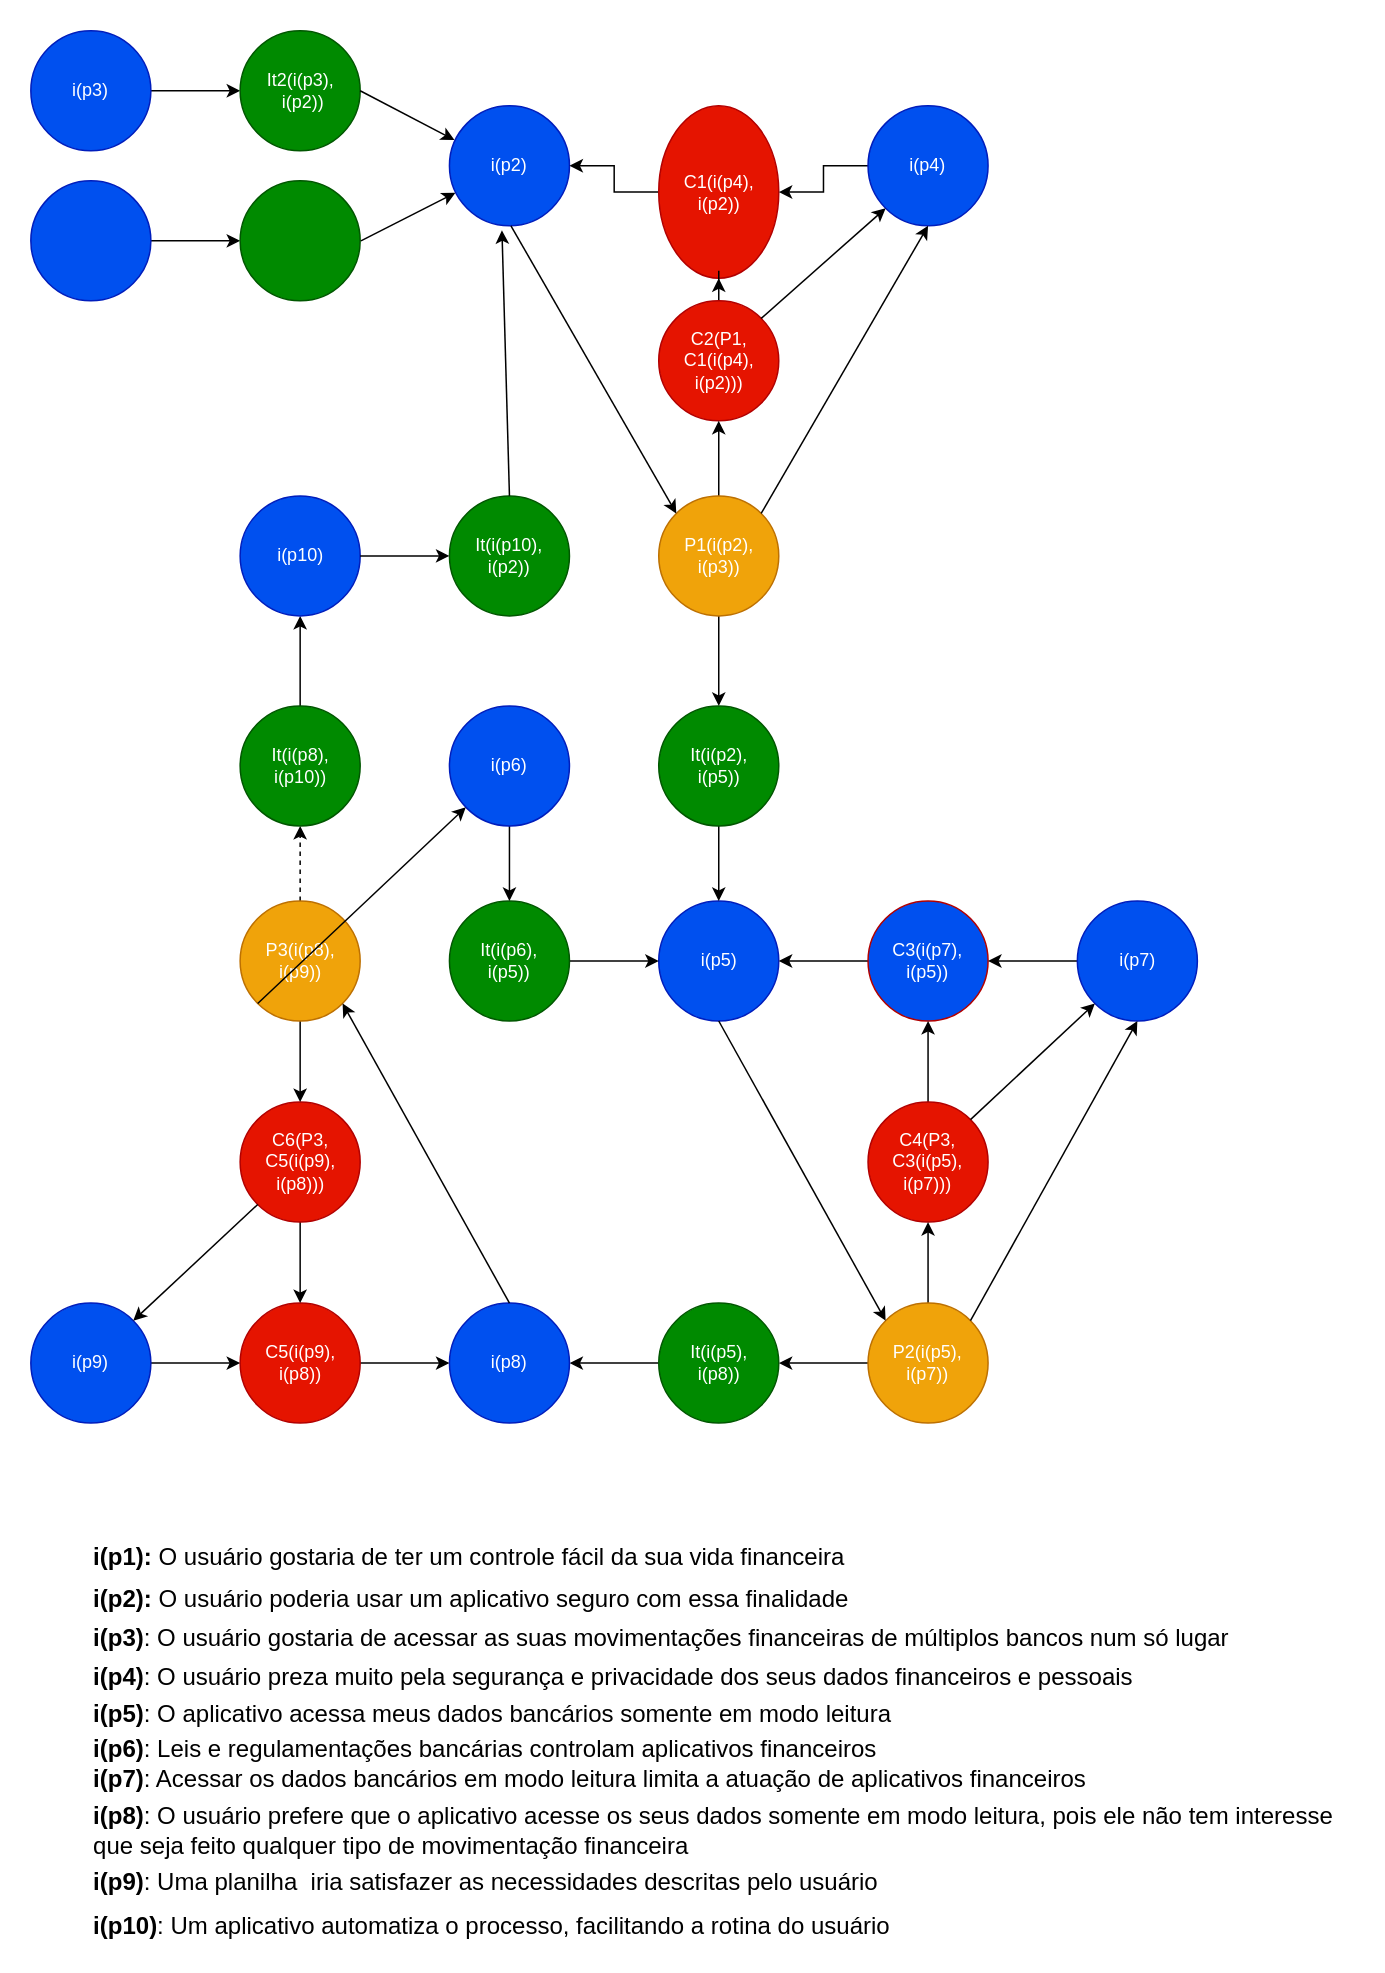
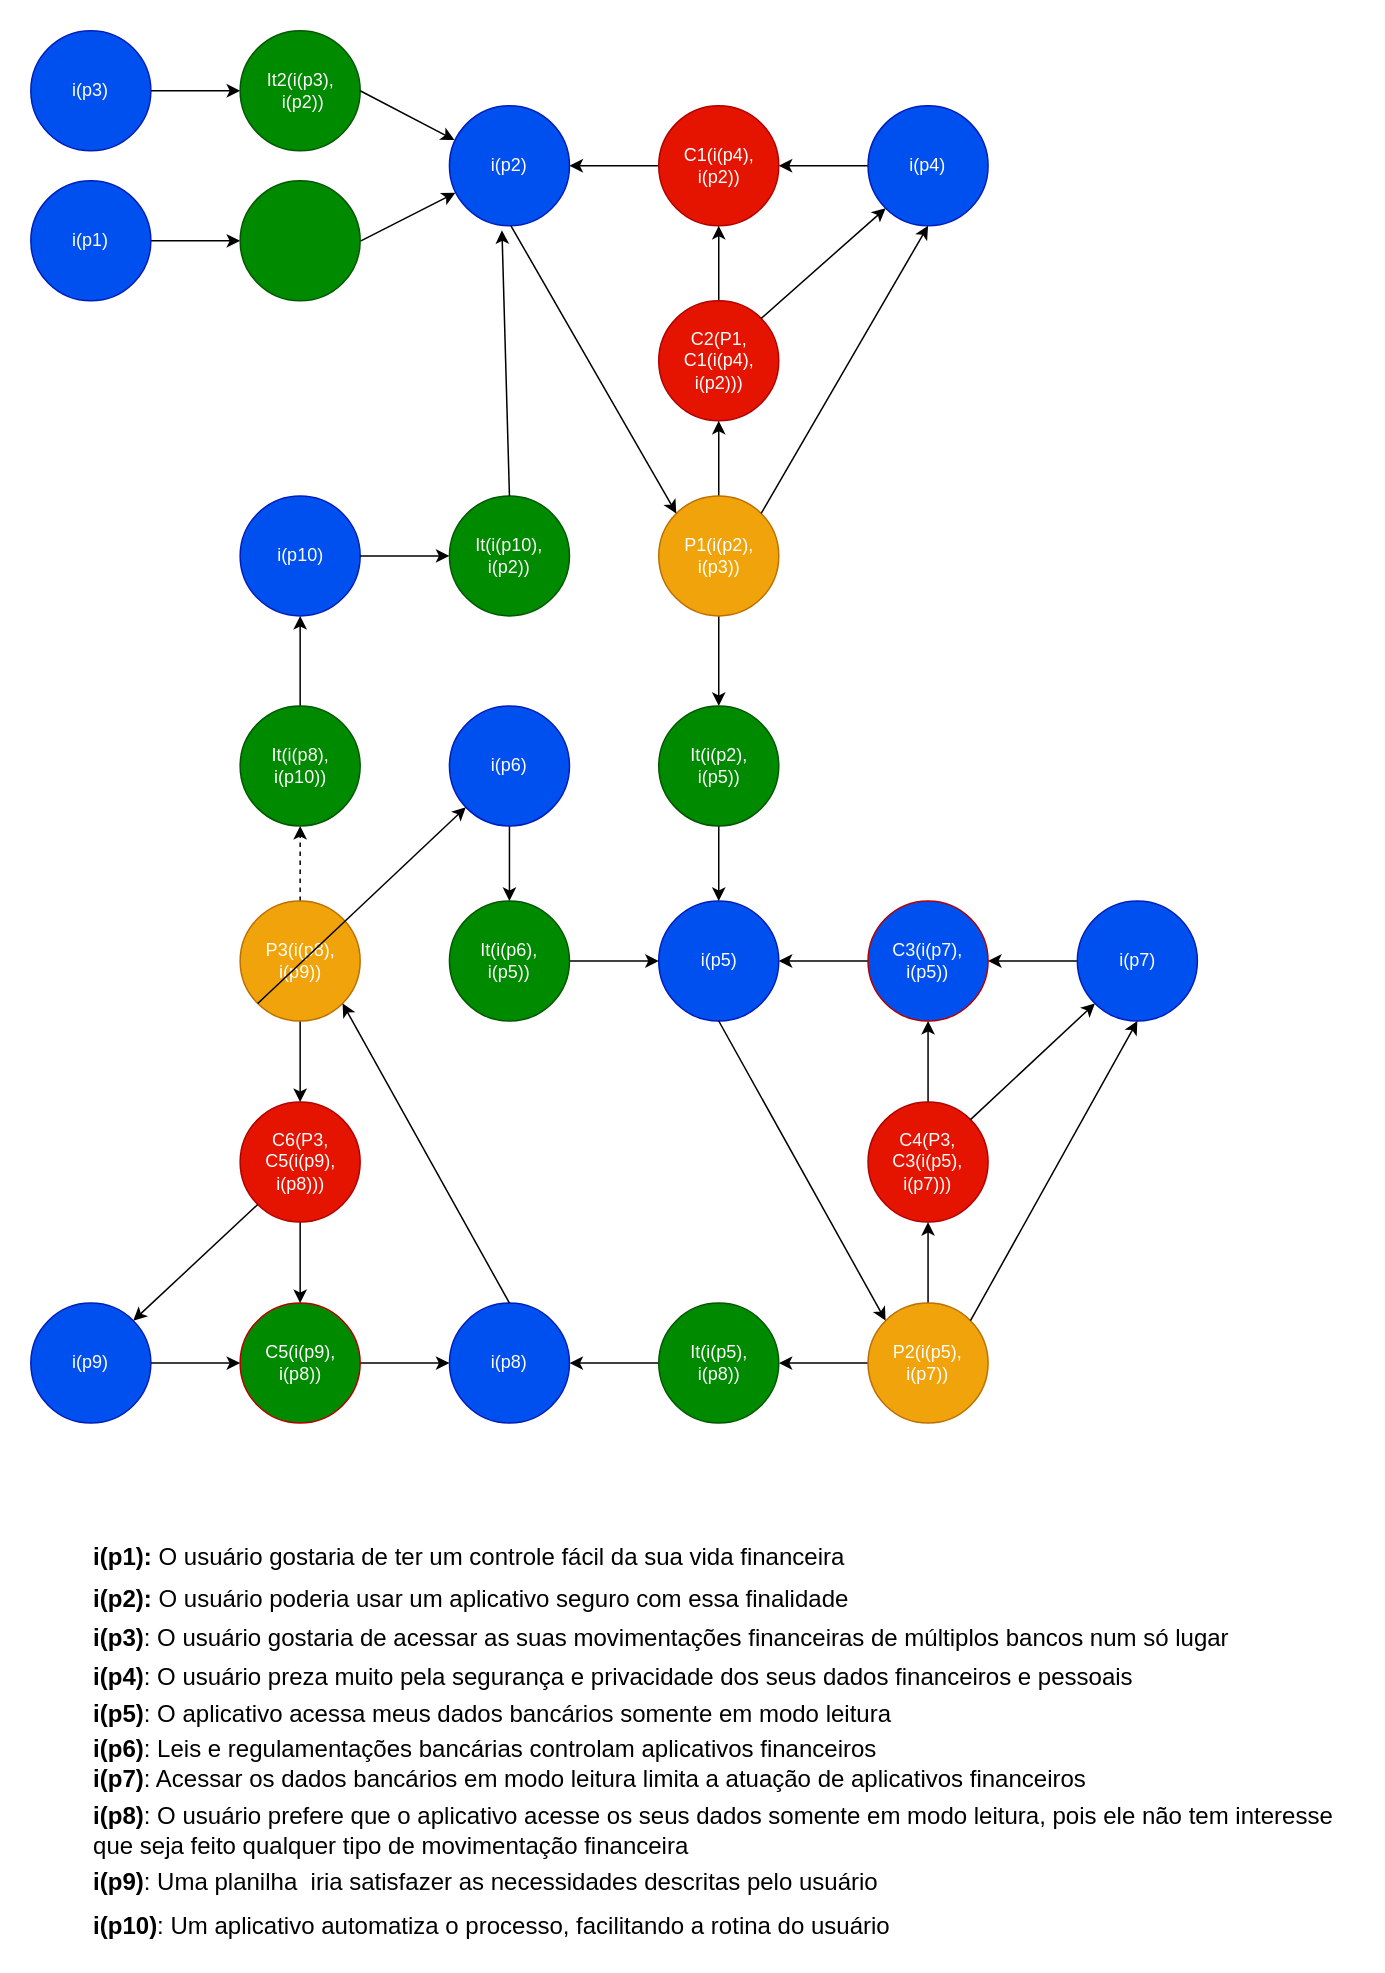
(719, 192) -> (719, 166)
none -> (91, 241)
(300, 1363) -> (300, 1363)
